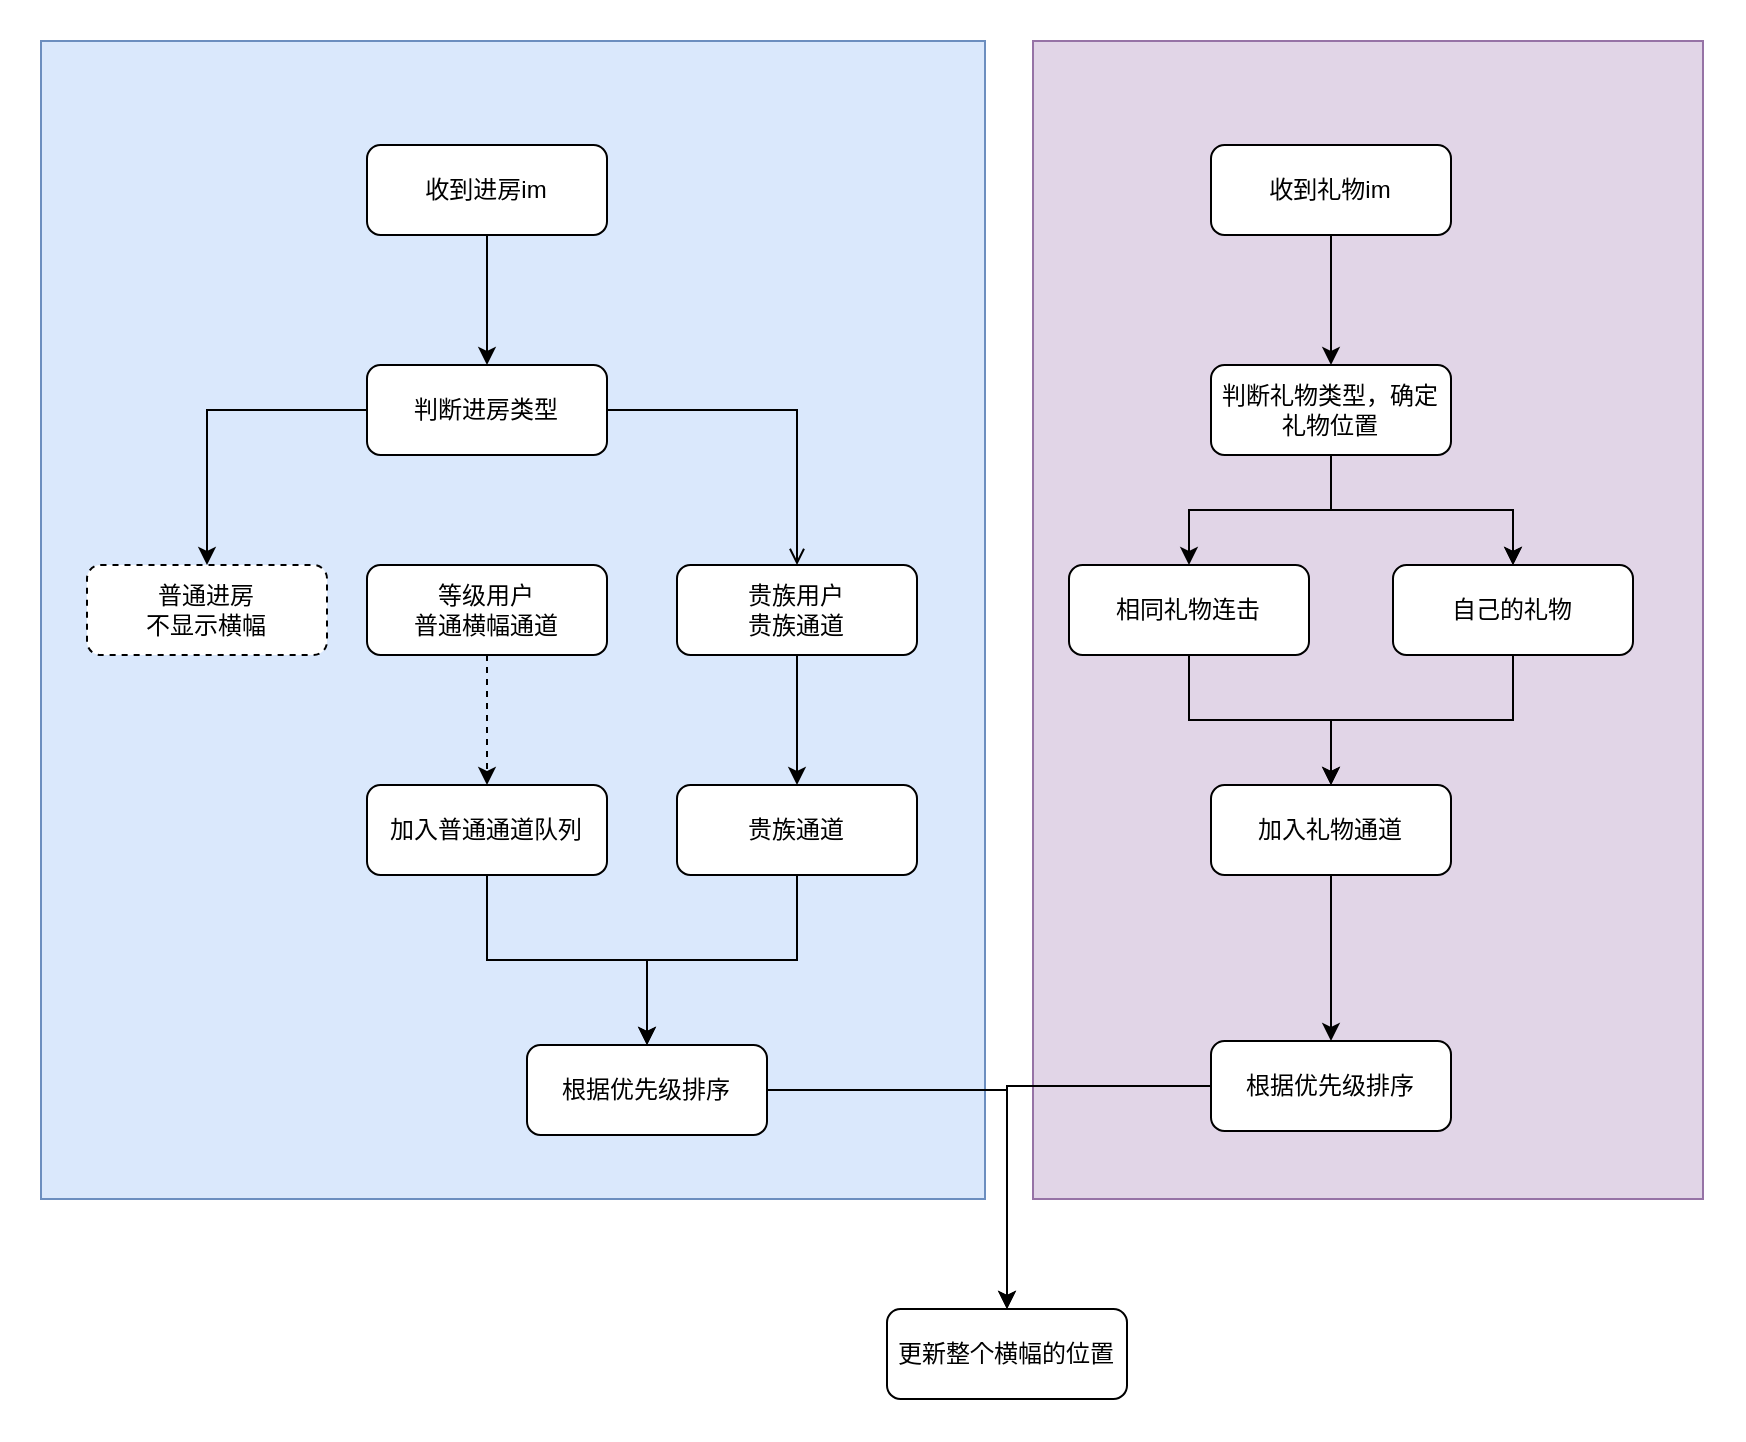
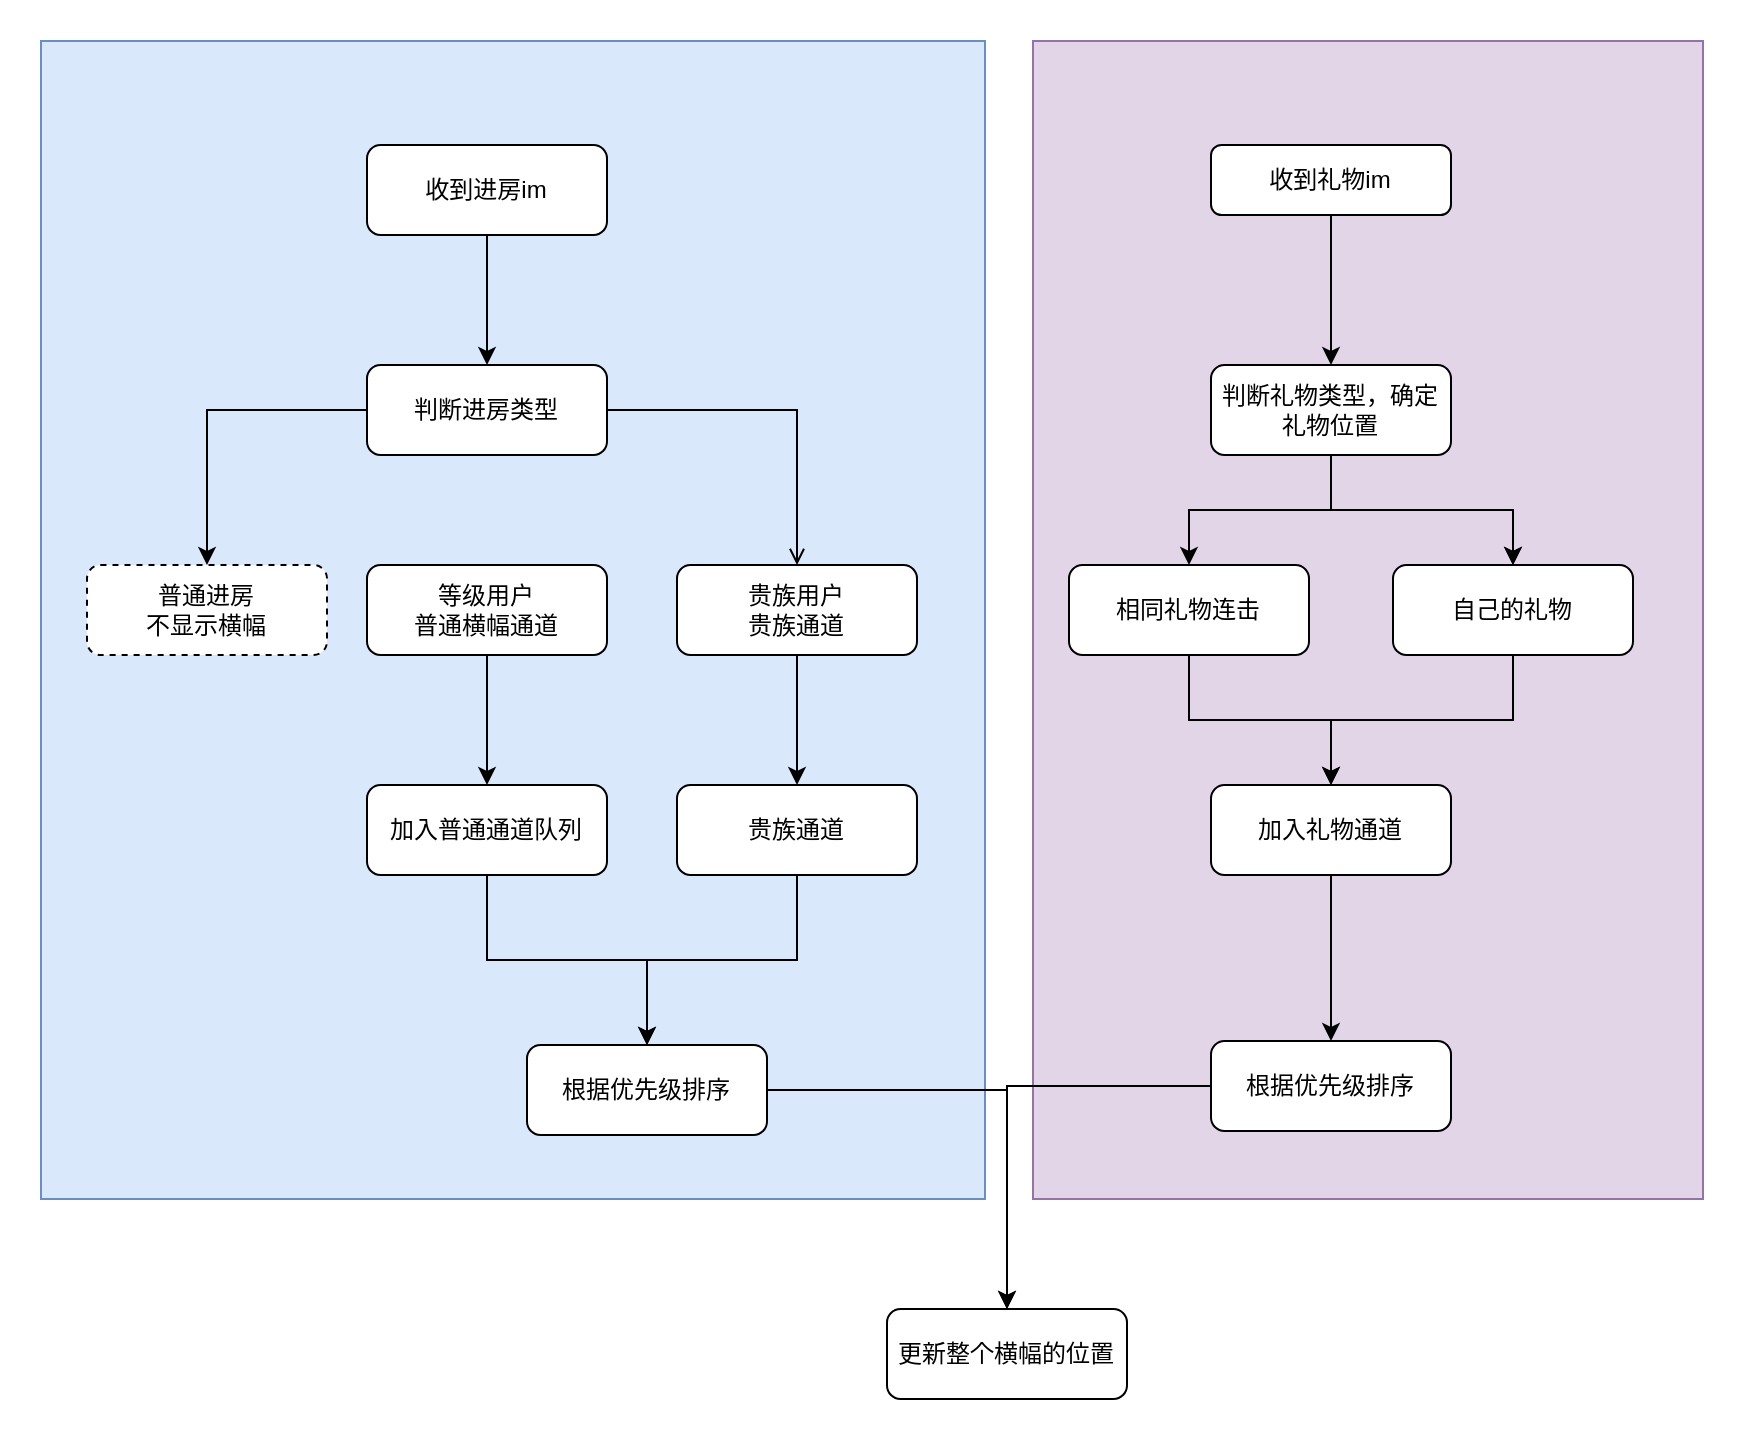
(1331, 190) -> (1331, 180)
(487, 715) -> (487, 715)
